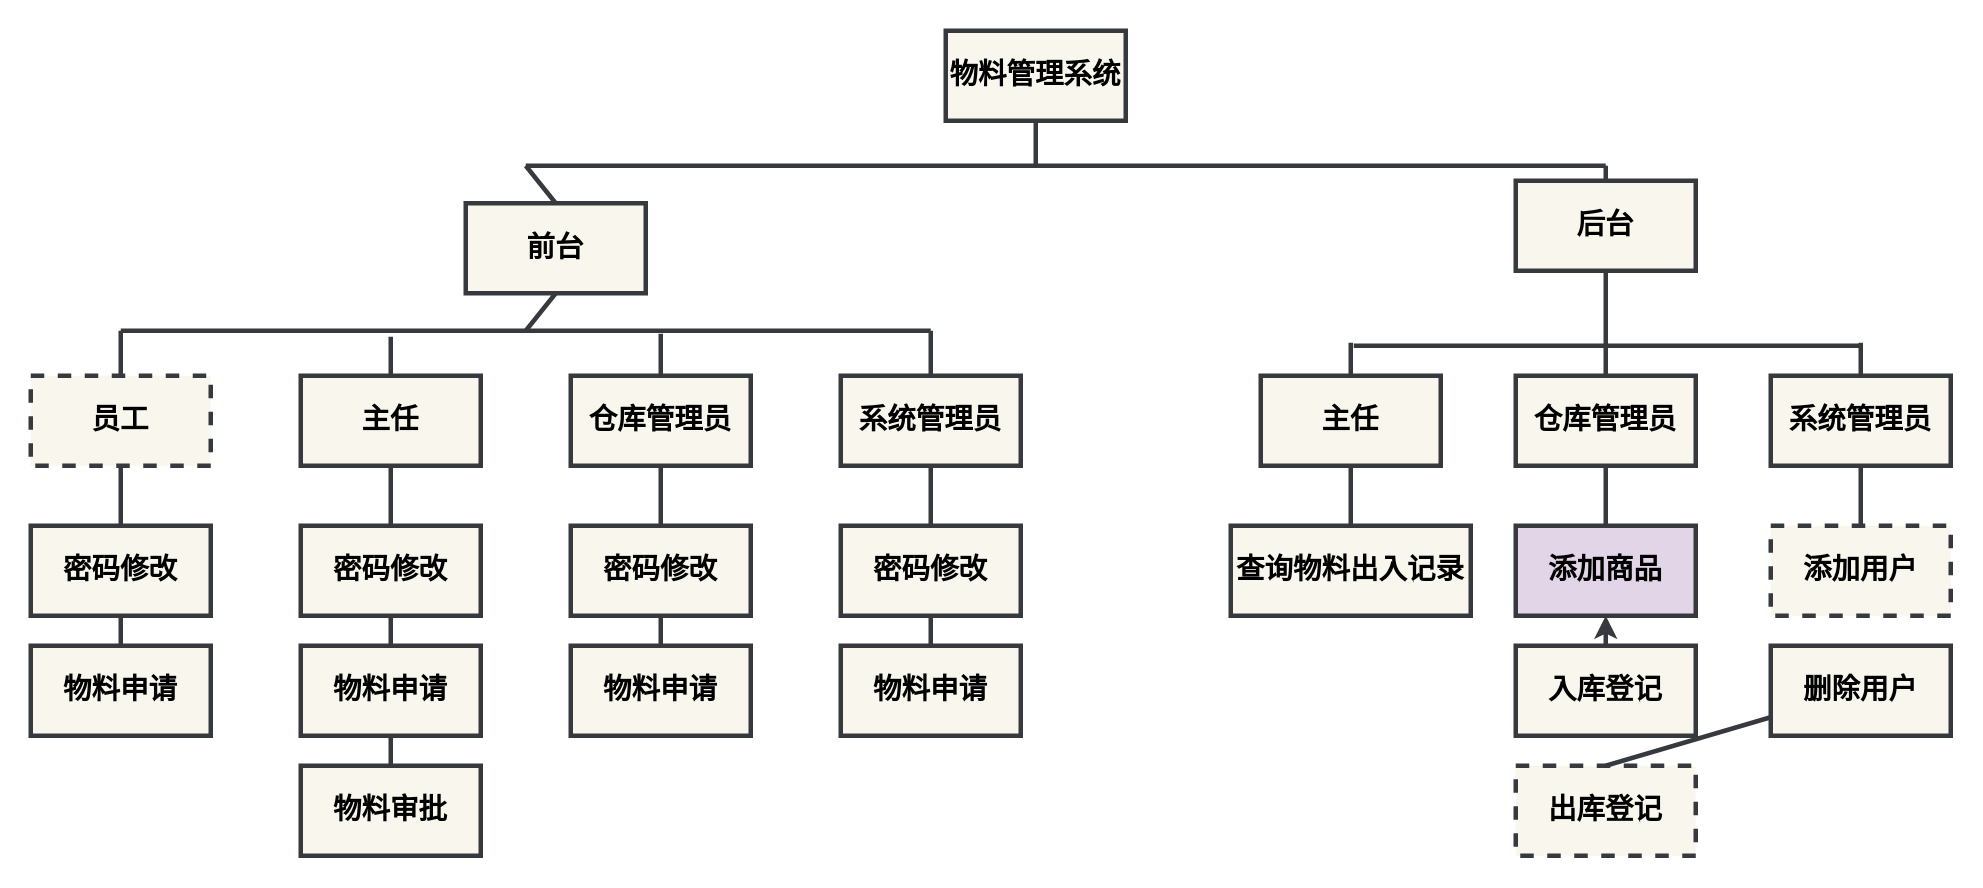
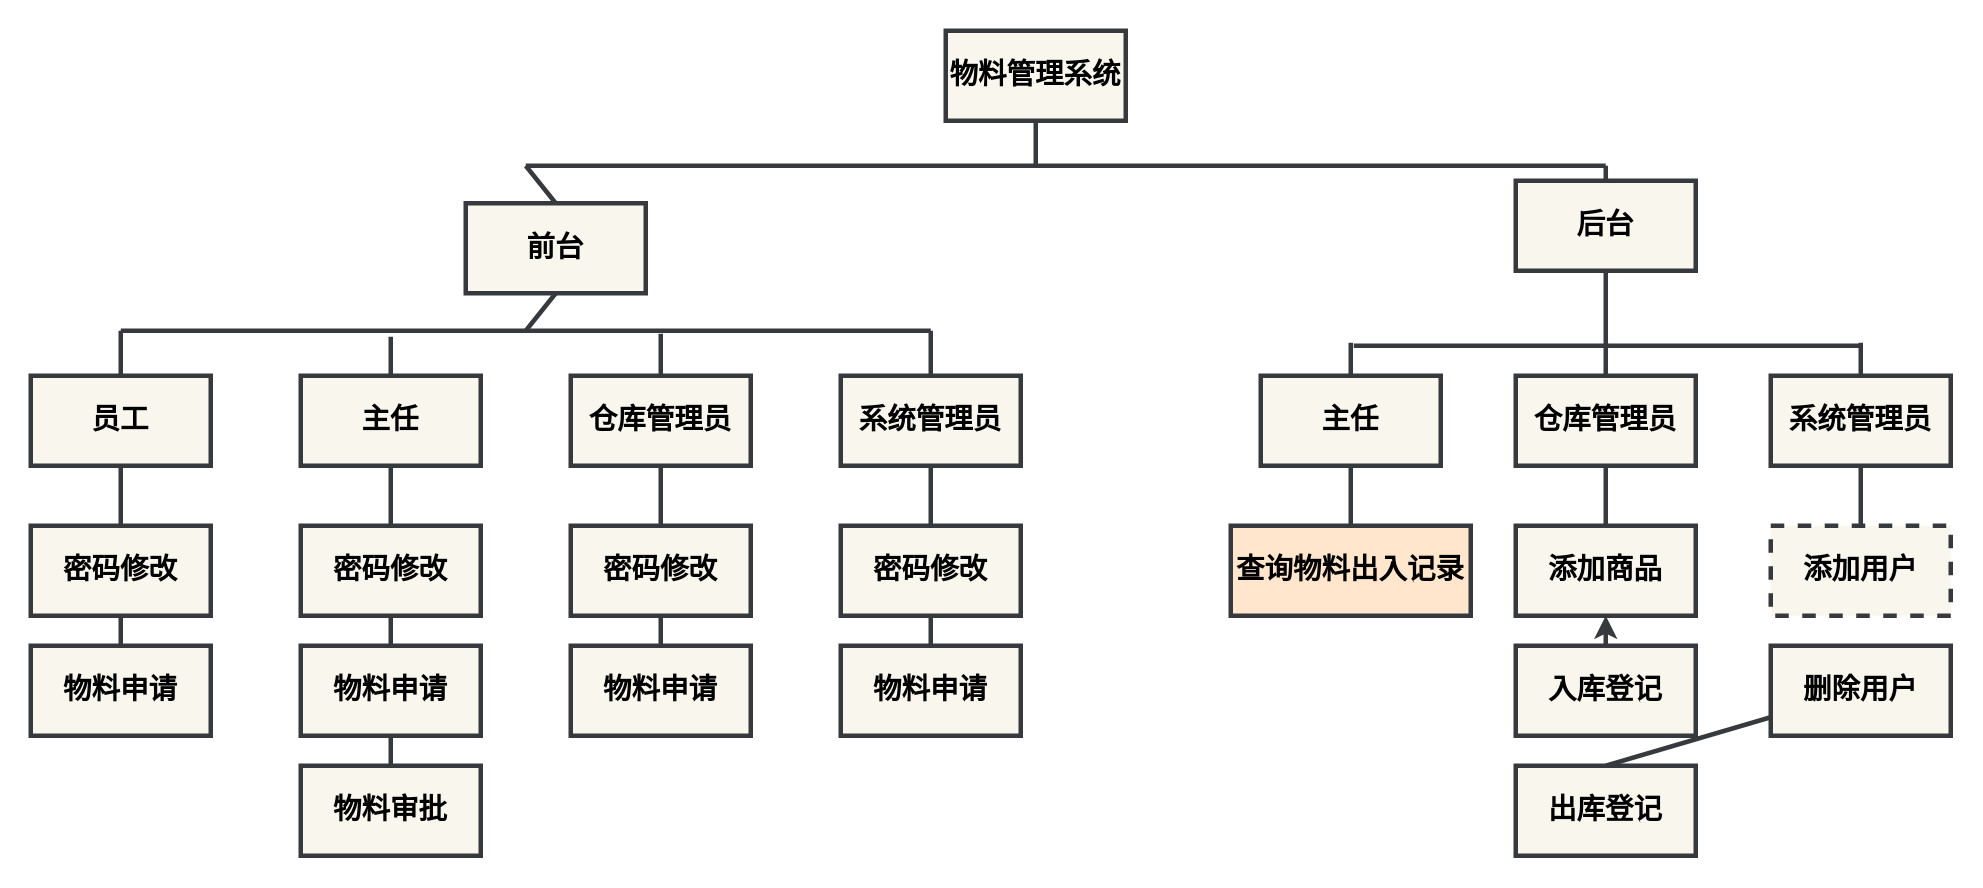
(121, 421) -> (121, 421)
(1351, 571) -> (1351, 571)
(1606, 571) -> (1606, 571)
(1606, 811) -> (1606, 811)
